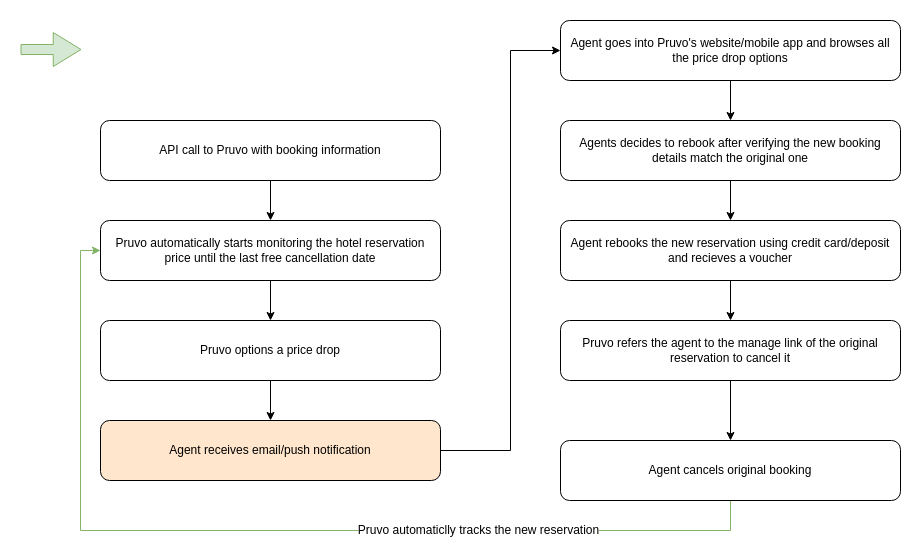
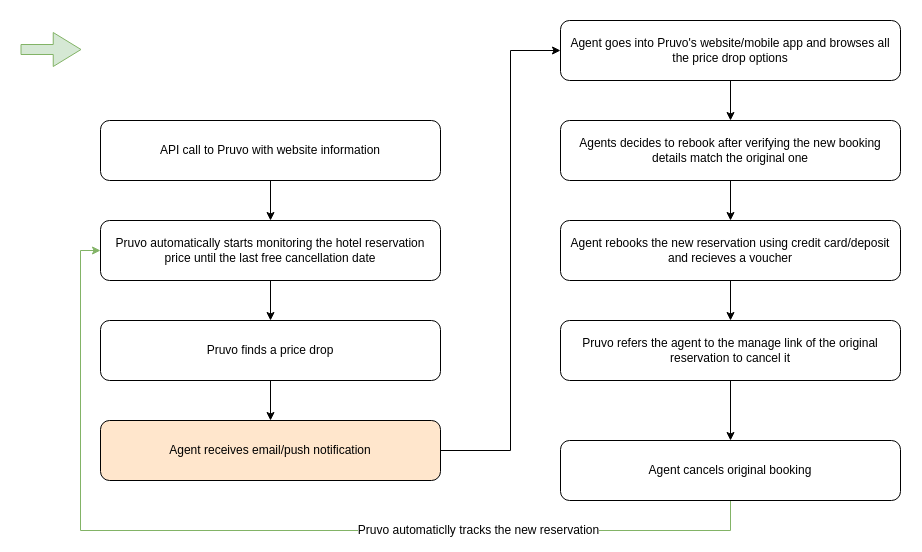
(271, 151) -> (271, 151)
(271, 351) -> (271, 351)
